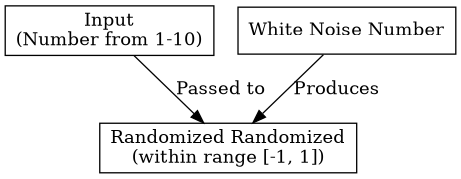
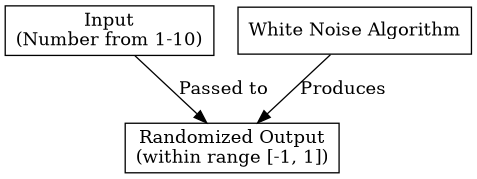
(347, 31) -> (355, 31)
(228, 148) -> (232, 148)
